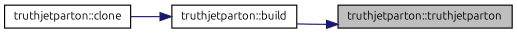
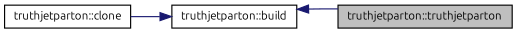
(312, 24) -> (323, 9)
